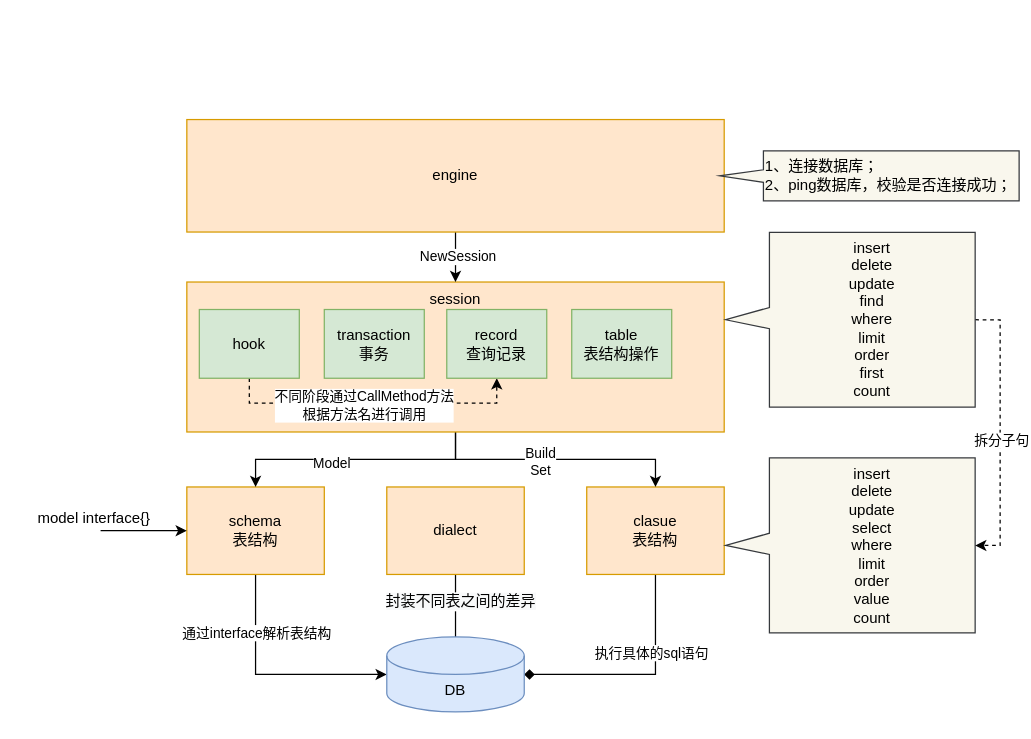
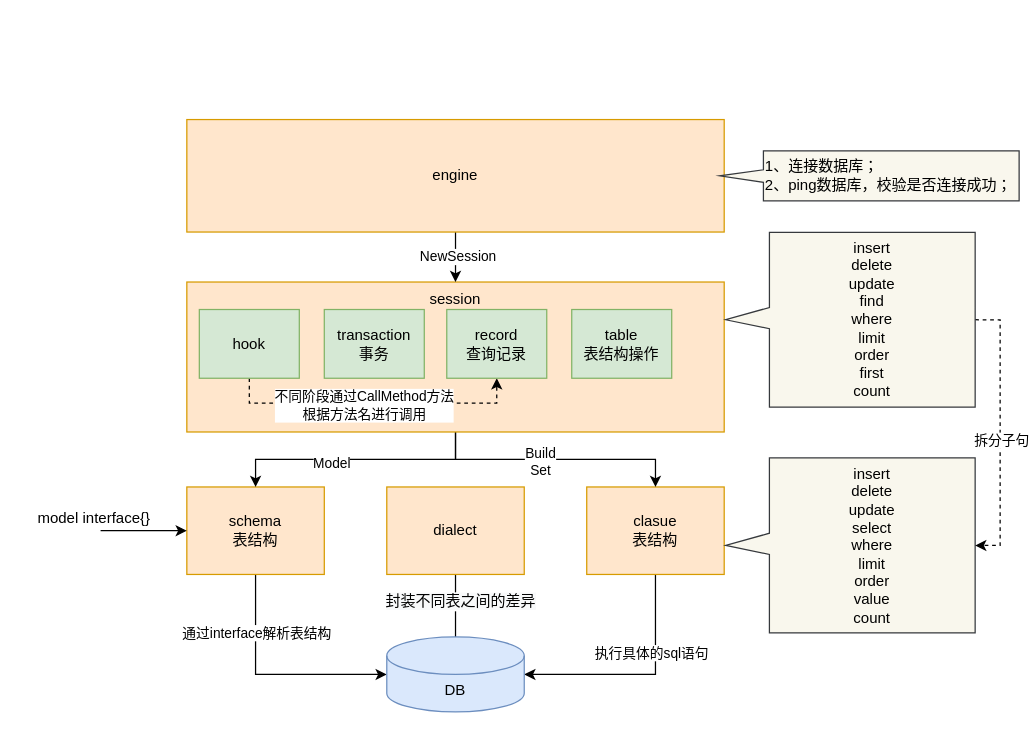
(535, 674) -> (534, 674)
